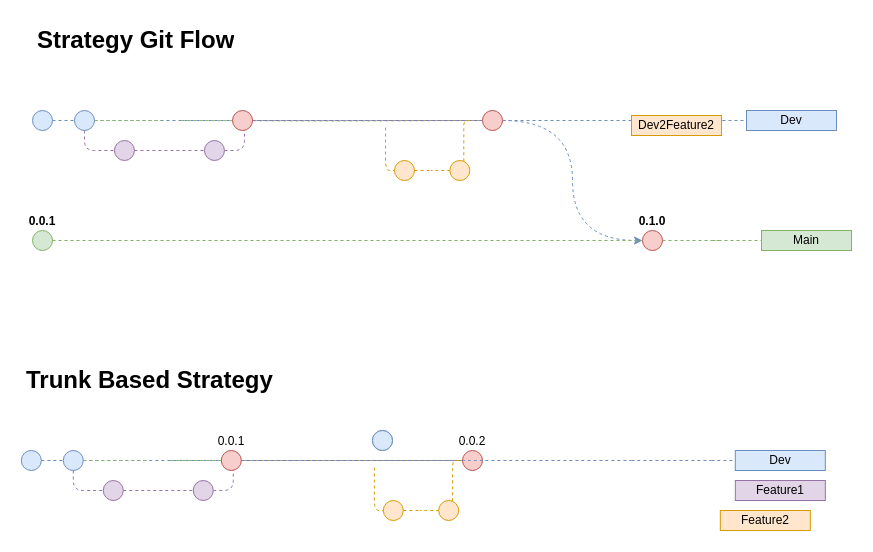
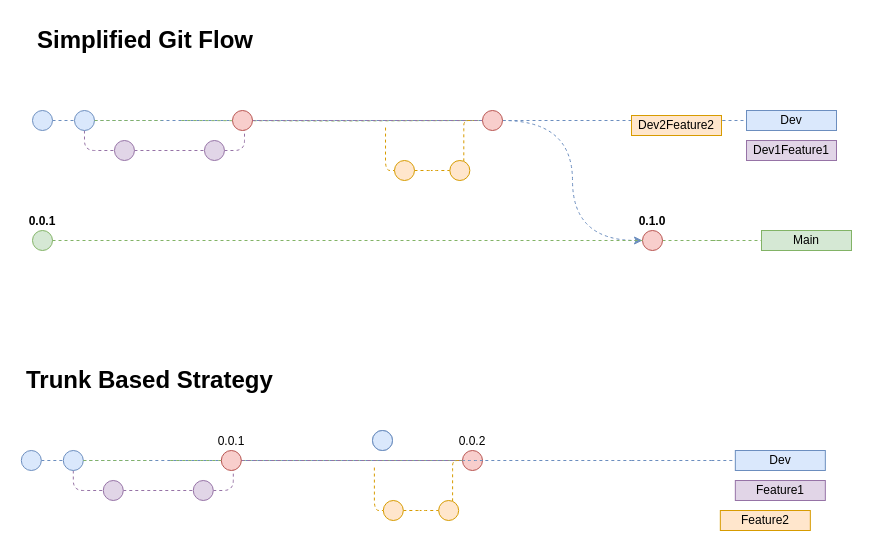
(88, 18) -> (89, 18)
none -> (792, 151)
